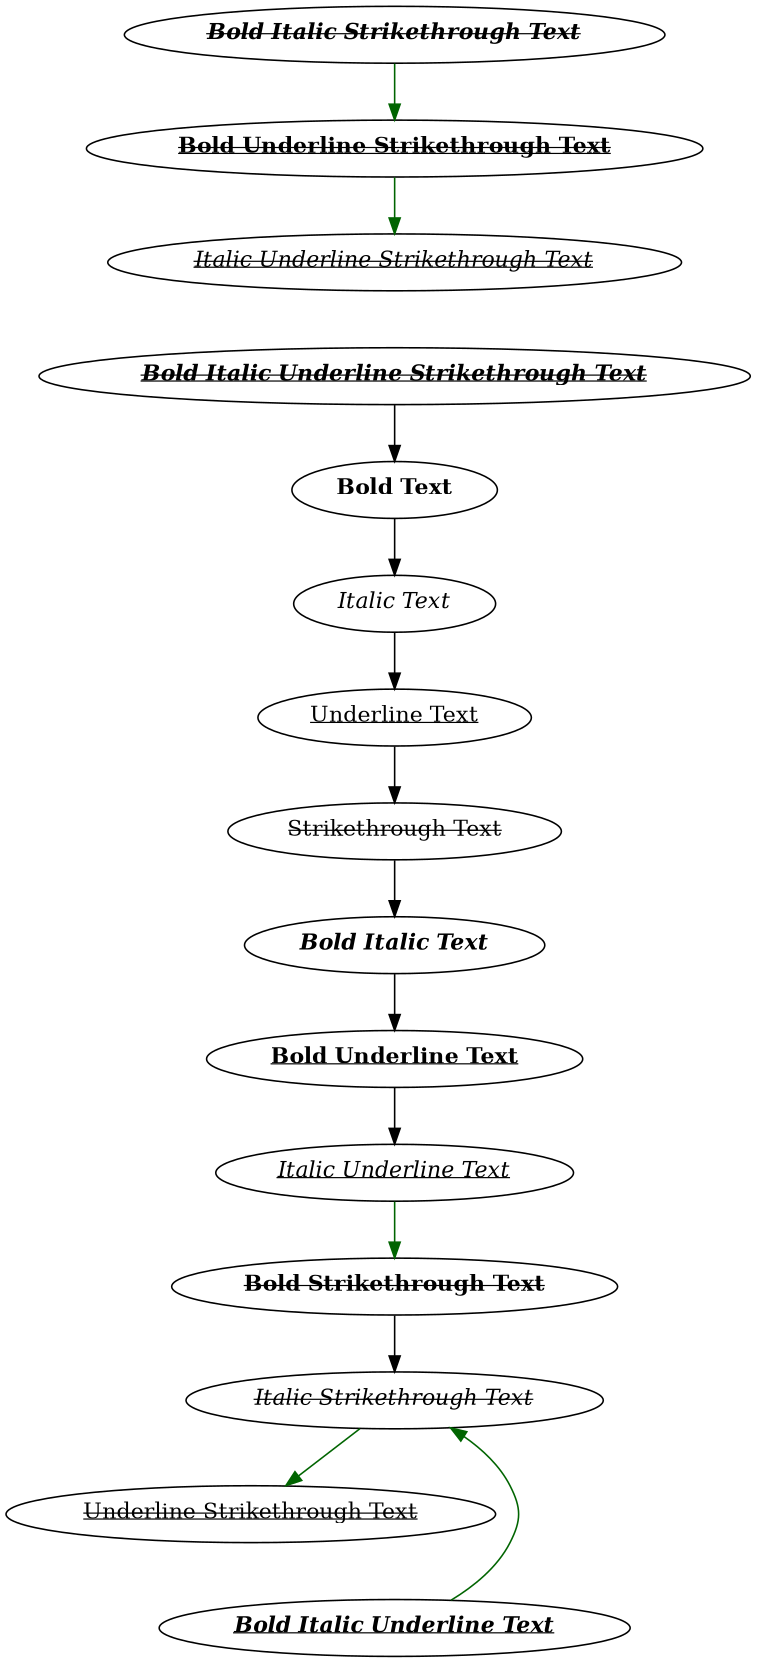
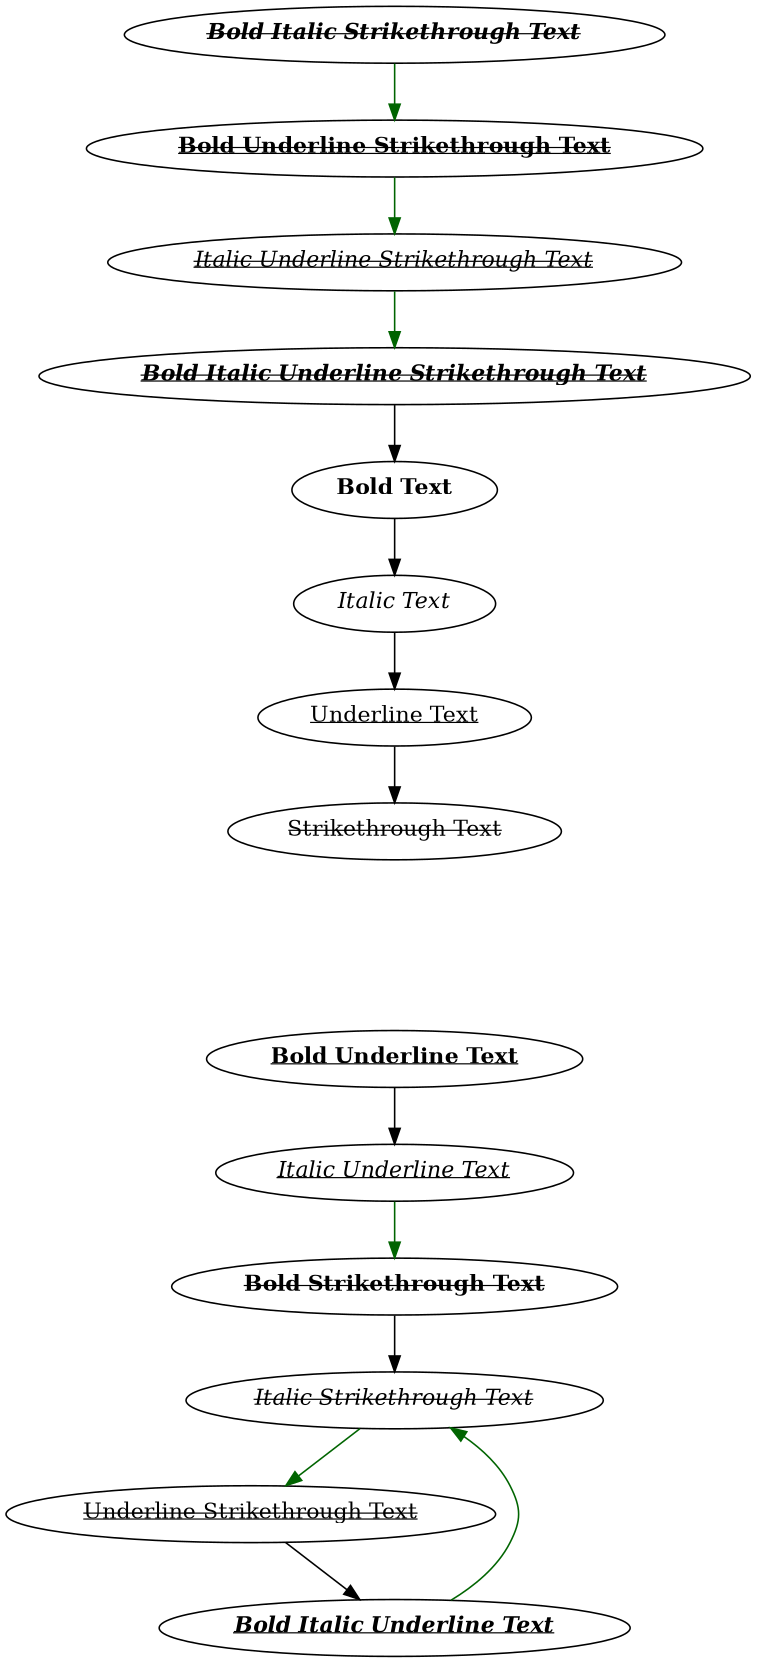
none -> (395, 312)
(395, 945) -> none
none -> (316, 1566)
